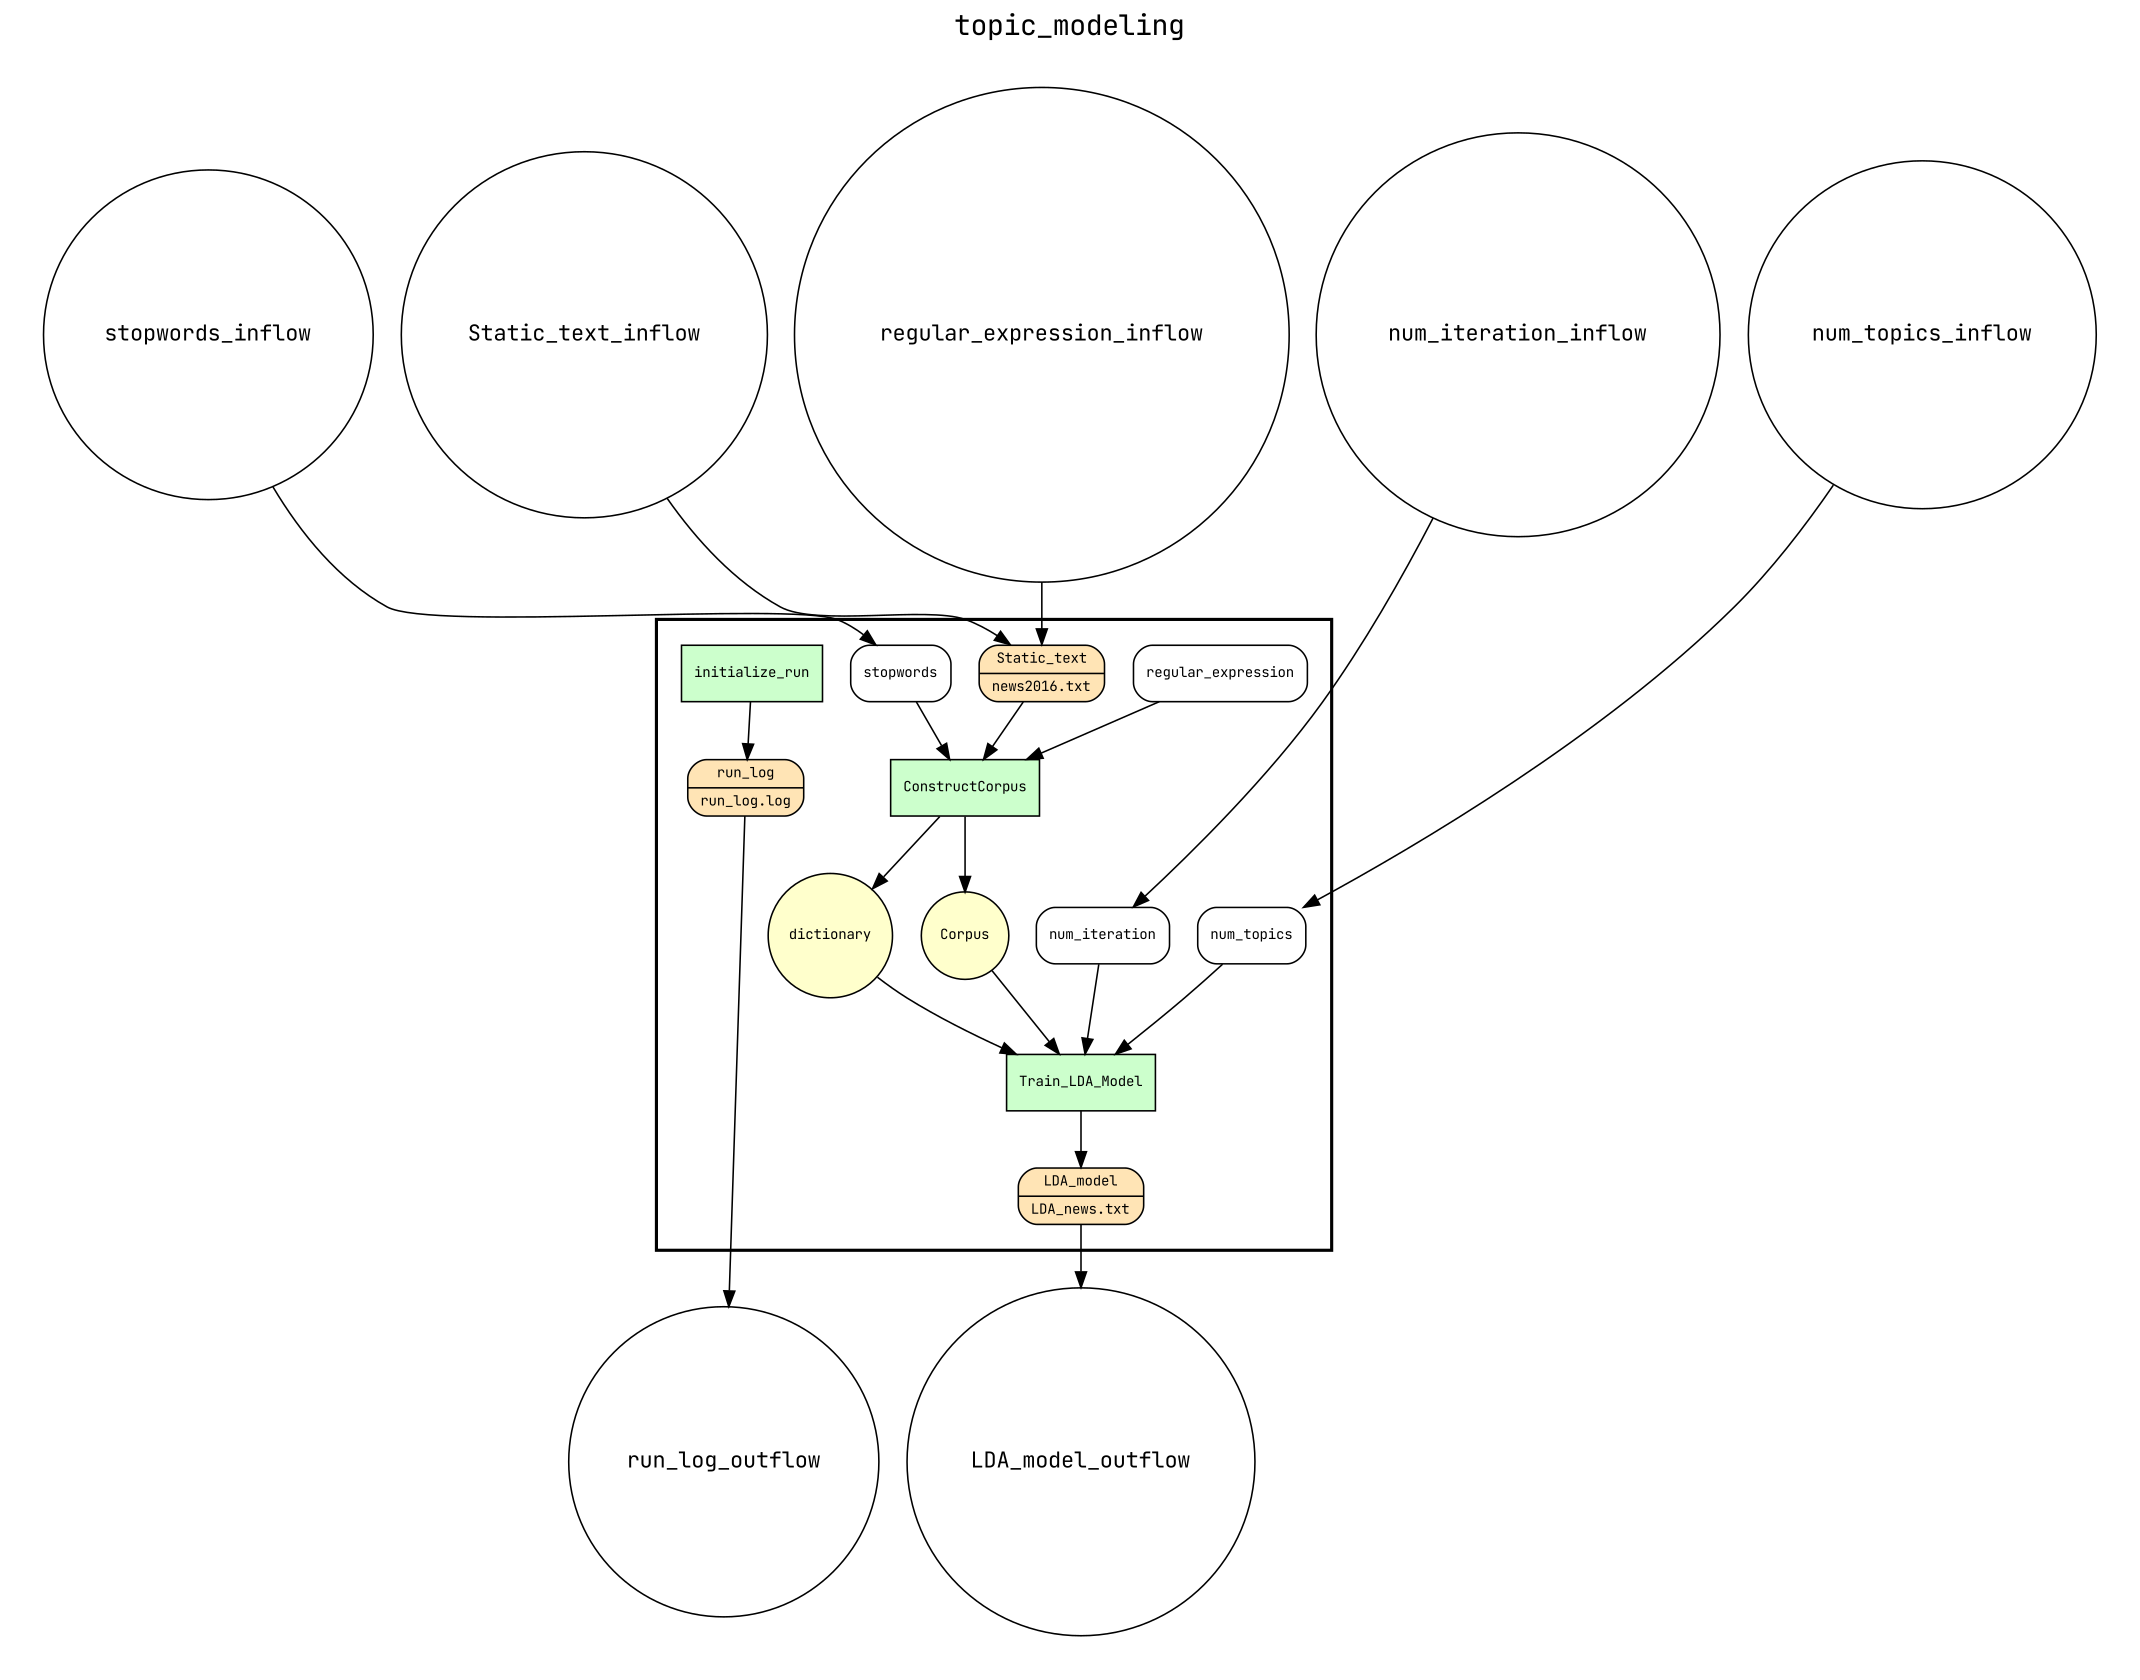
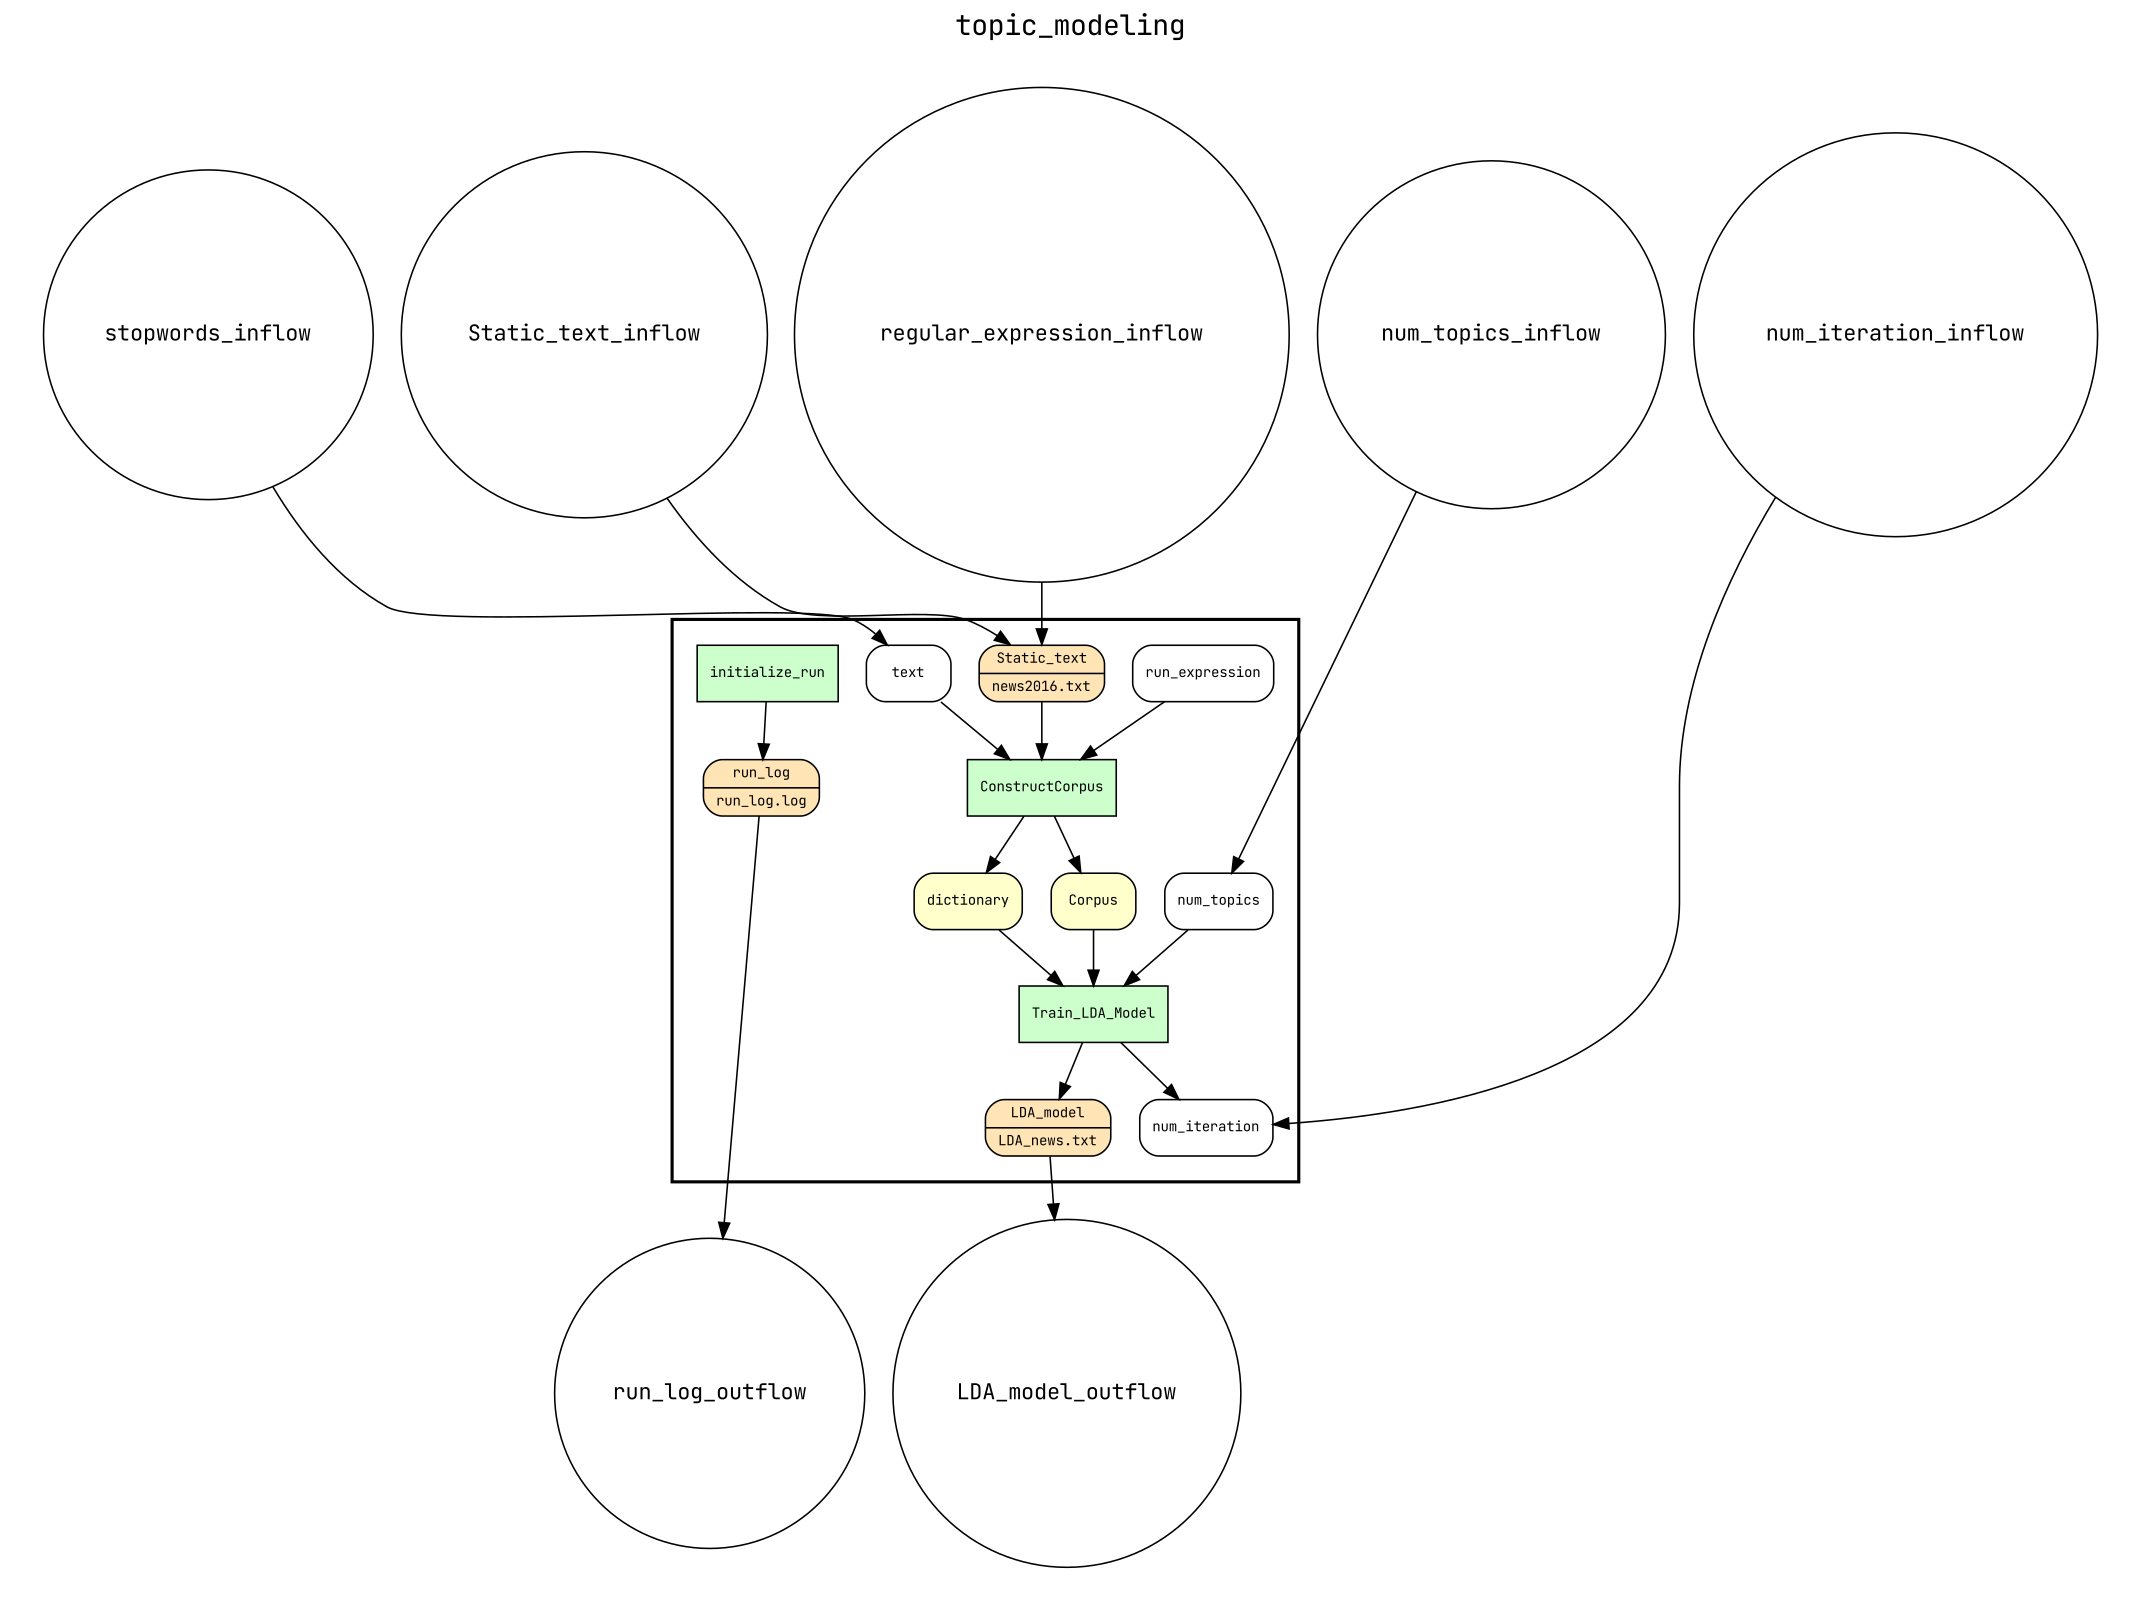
(901, 673) -> (909, 673)
(1220, 673) -> (1203, 673)
(830, 936) -> (968, 901)
(965, 936) -> (1094, 901)
(1093, 1001) -> (1144, 1065)
